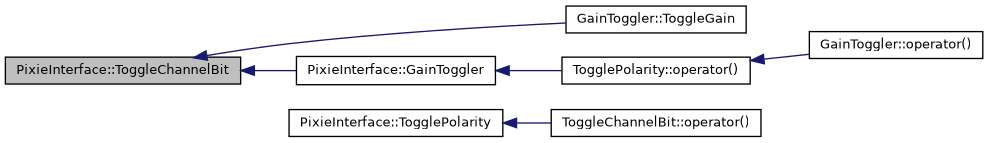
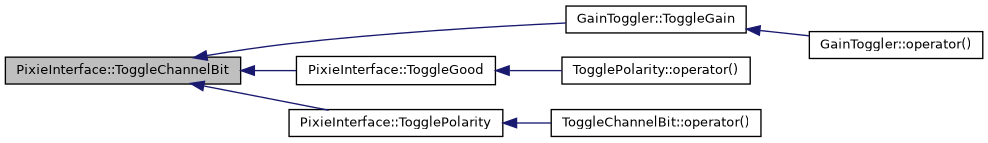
(787, 57) -> (785, 33)
(396, 71) -> (396, 71)
none -> (266, 98)
